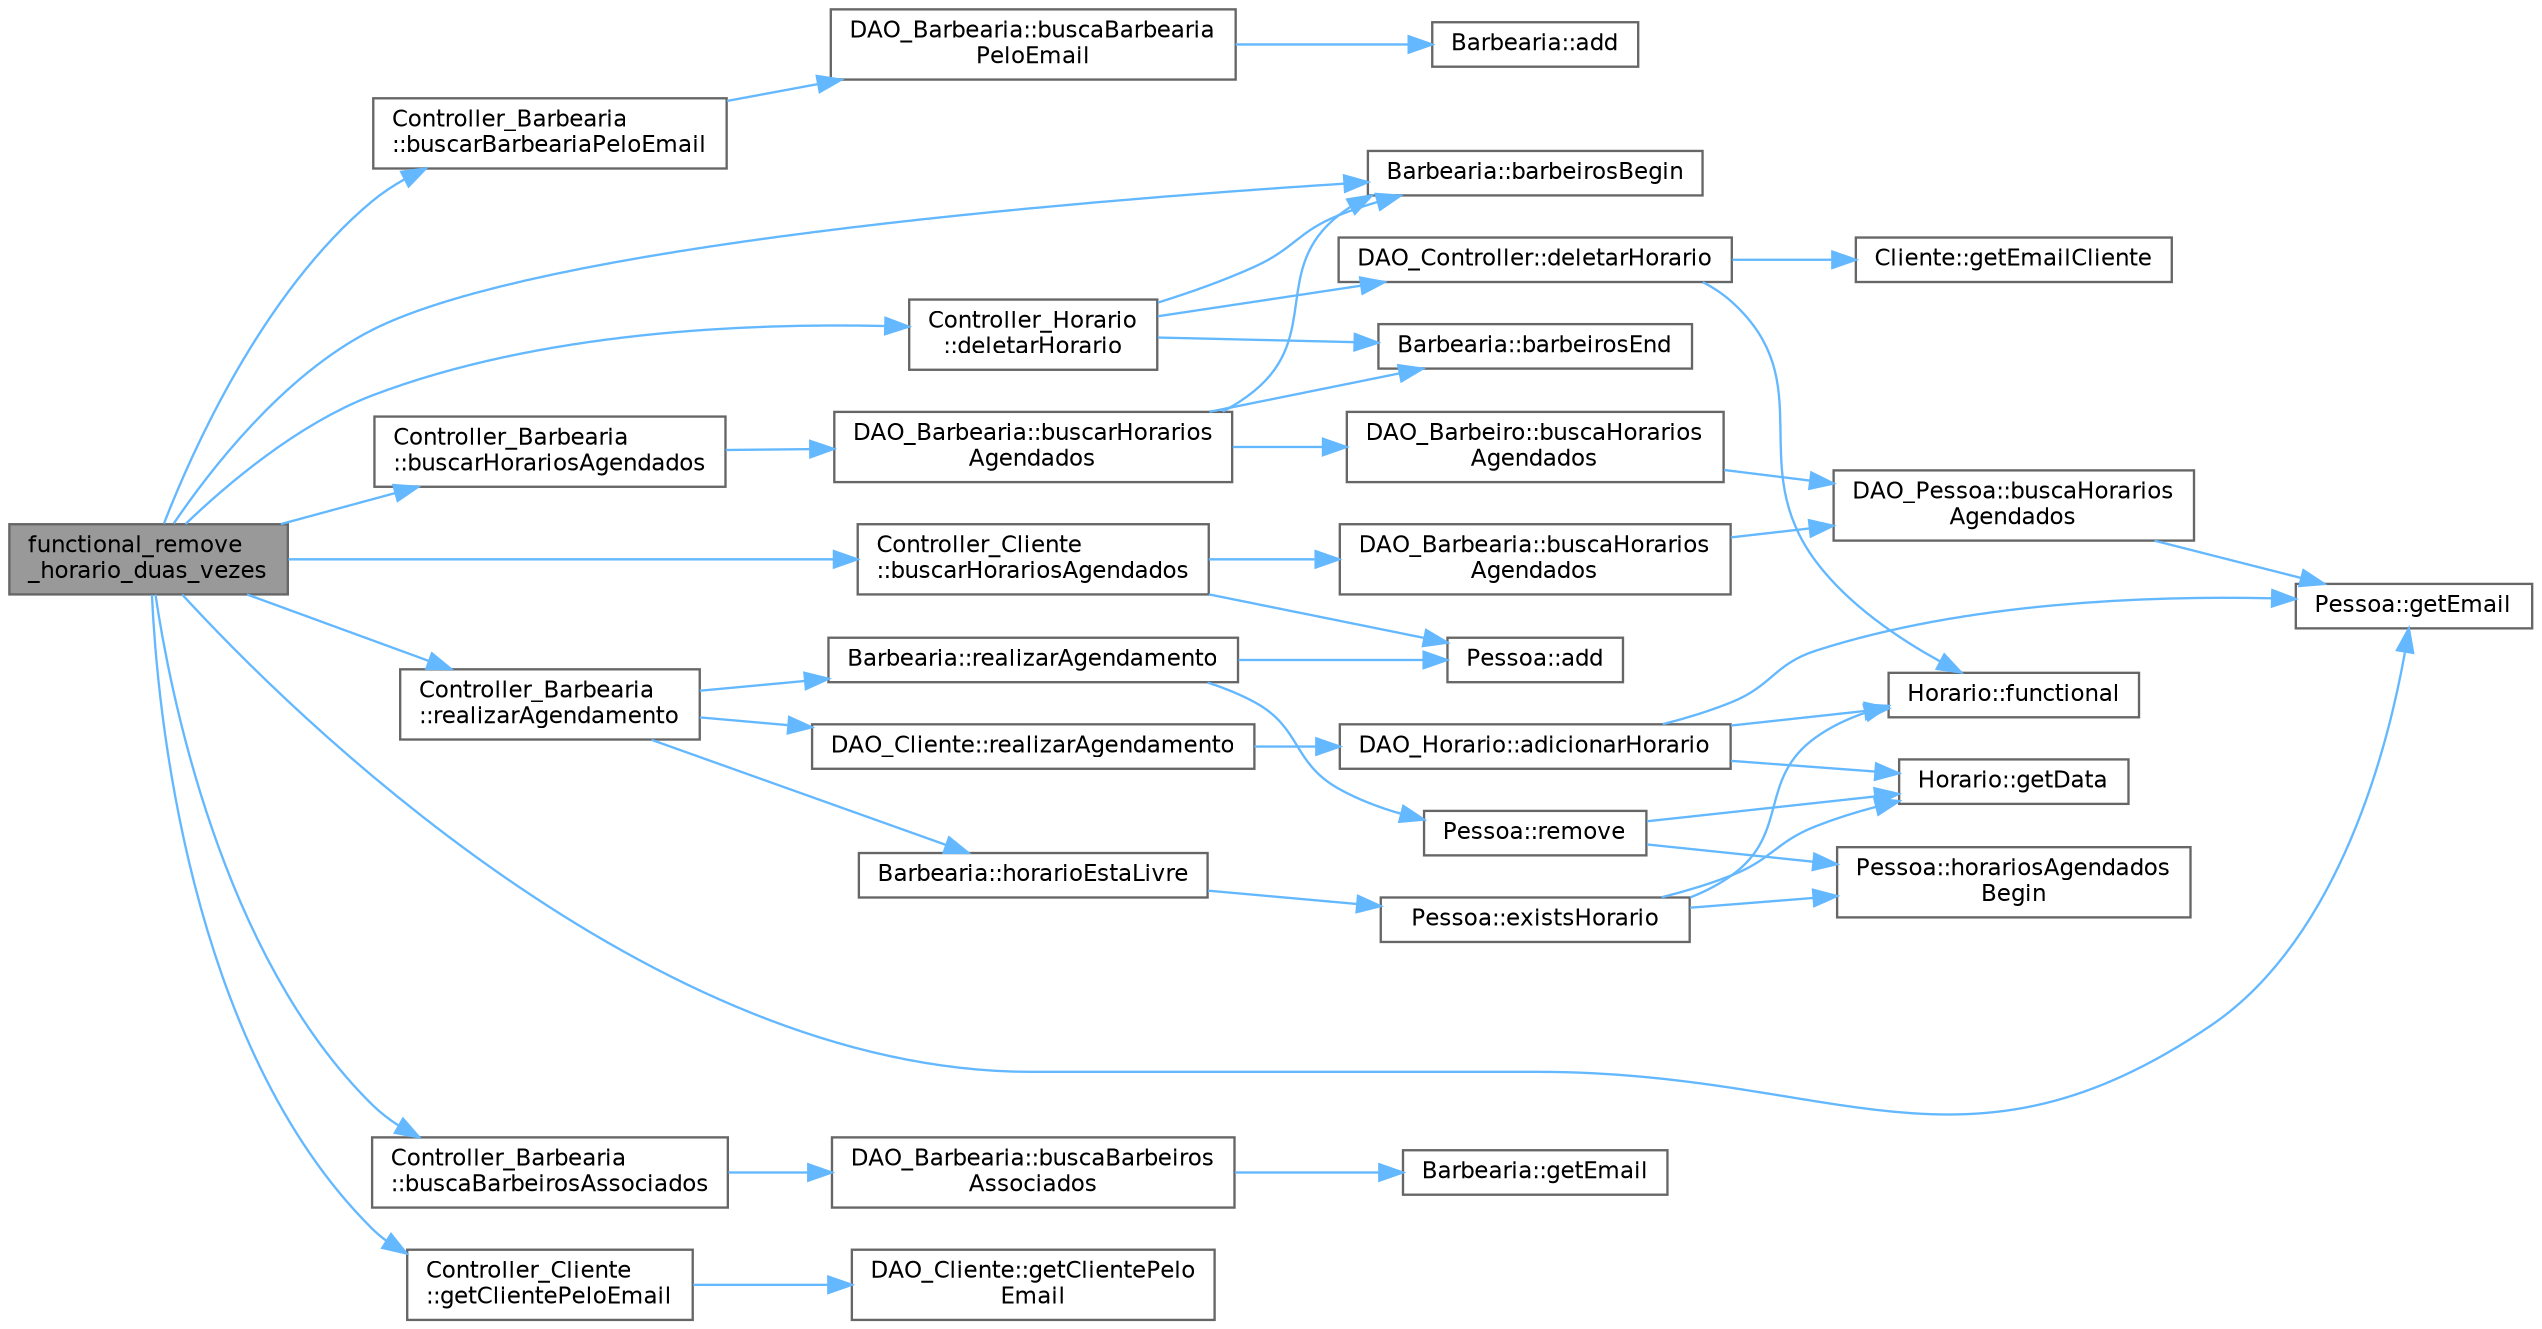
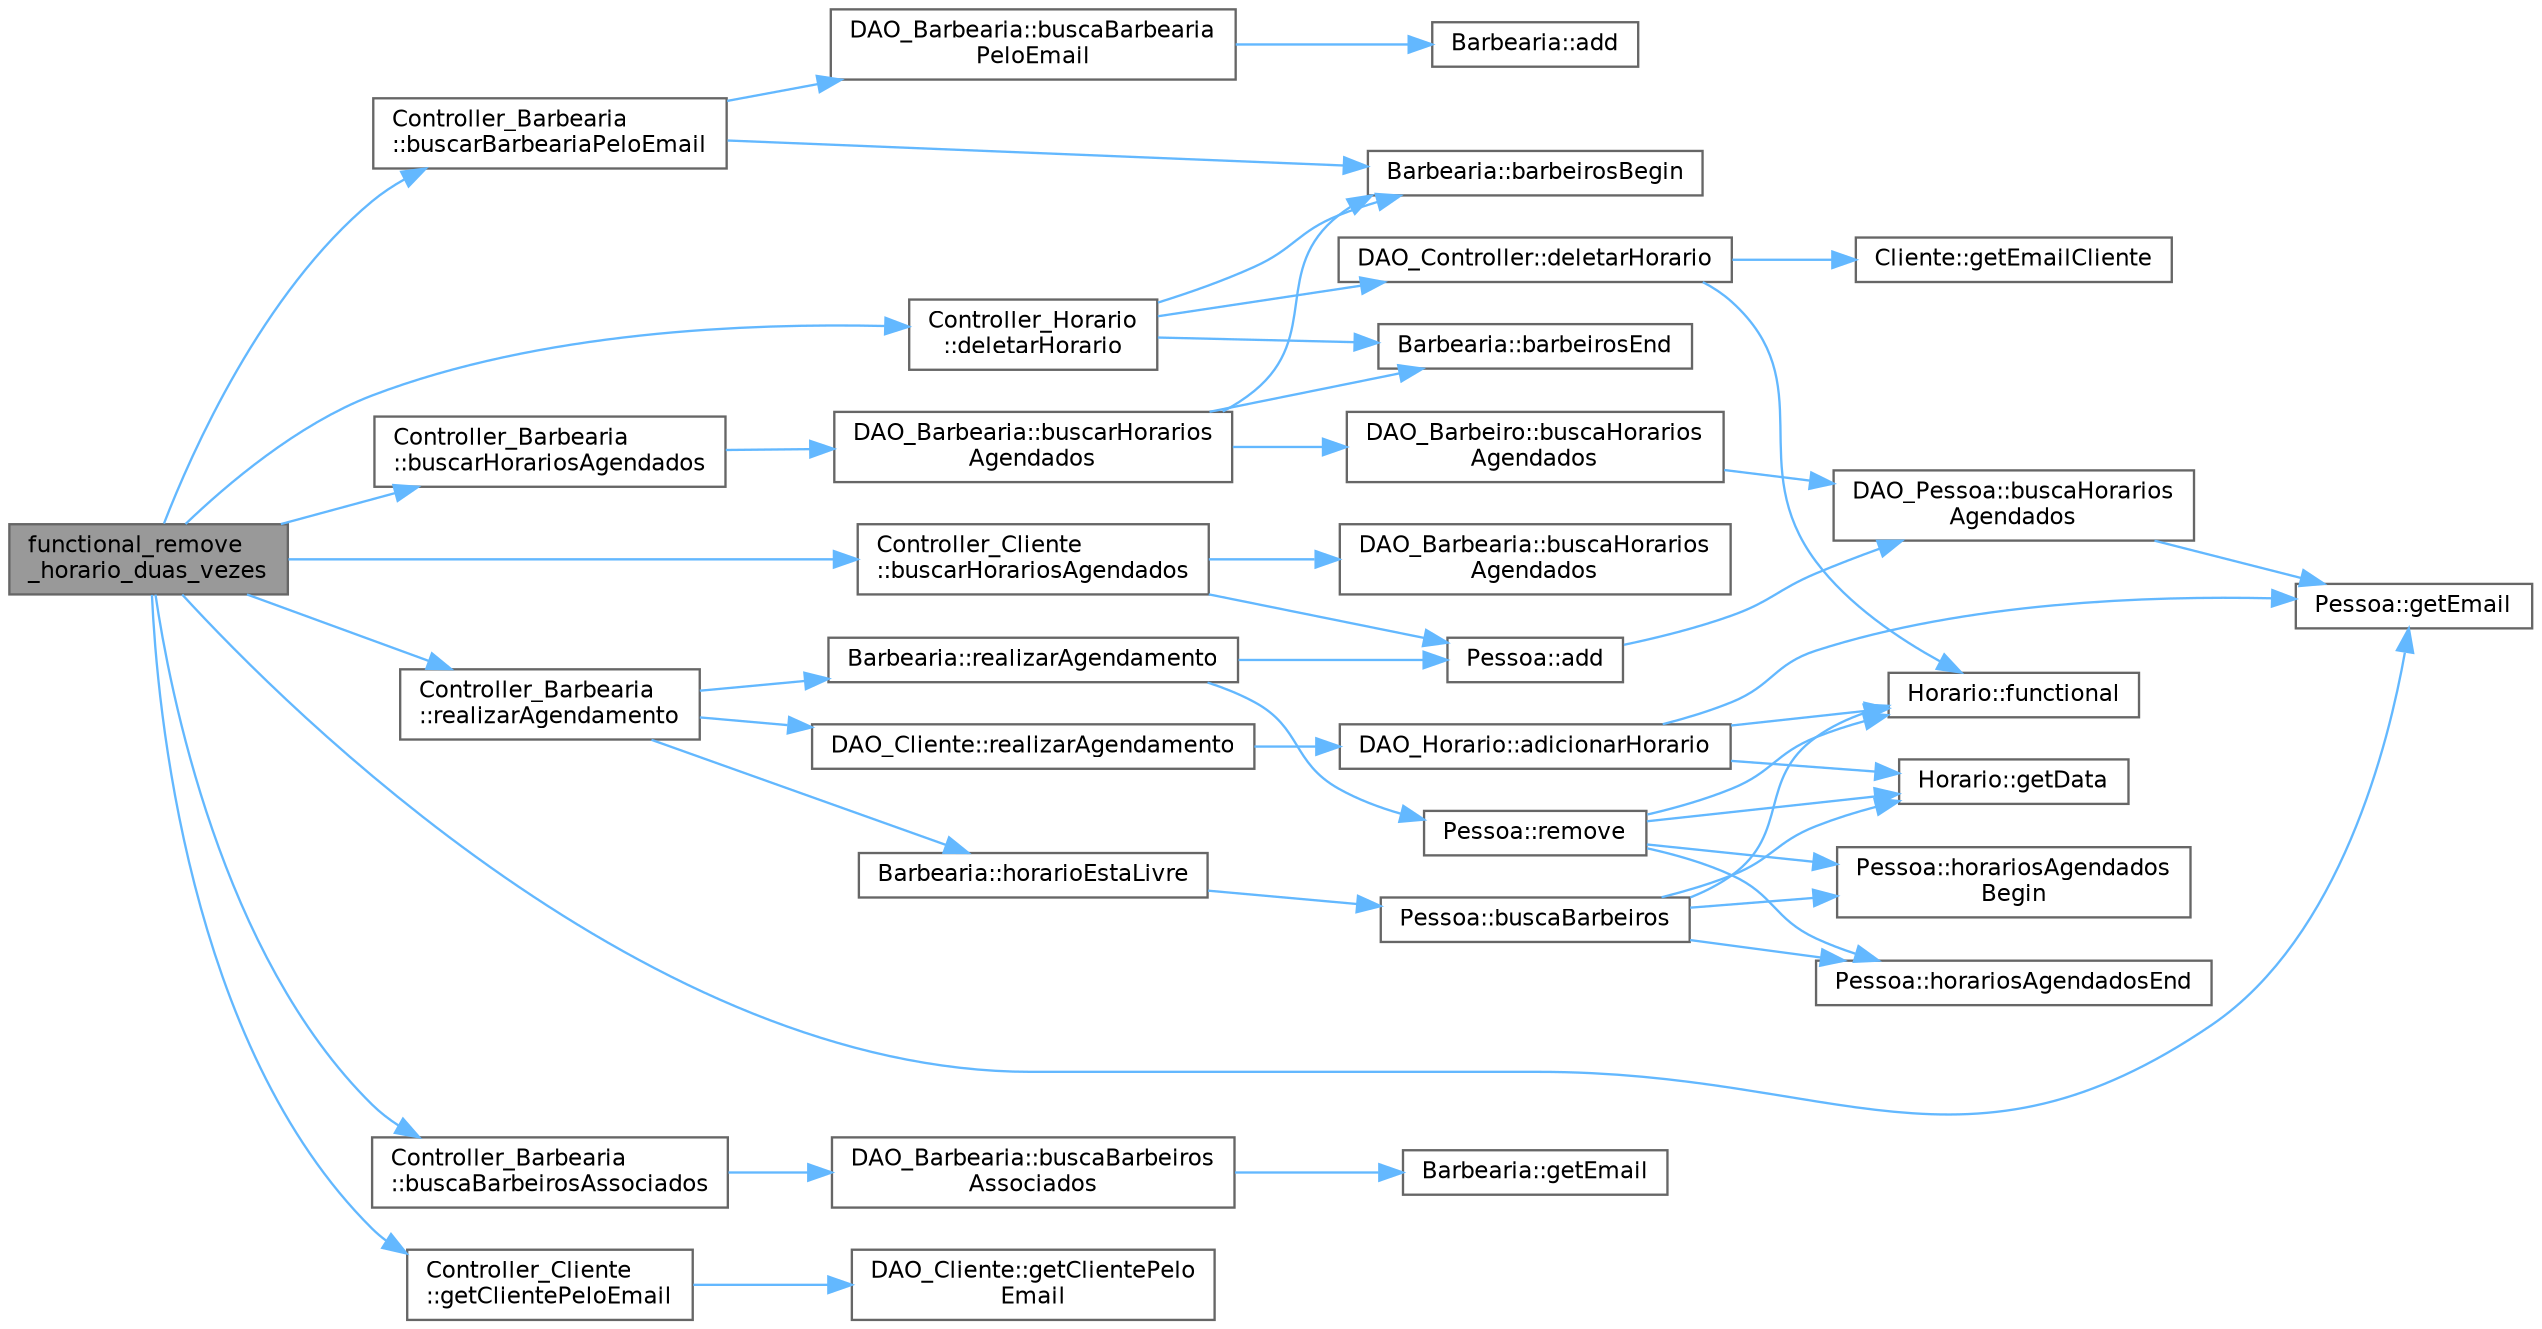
(715, 246) -> (1036, 153)
(1770, 533) -> (1755, 606)
none -> (1754, 777)
(1535, 920) -> (1535, 920)
none -> (2014, 983)
